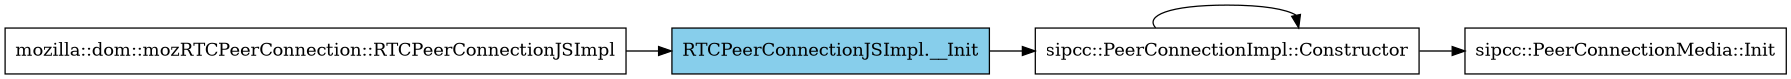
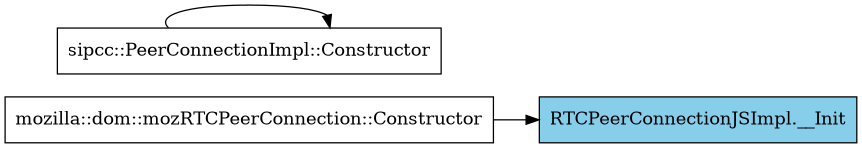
(316, 51) -> (249, 120)
(1006, 51) -> none
(1626, 51) -> none
